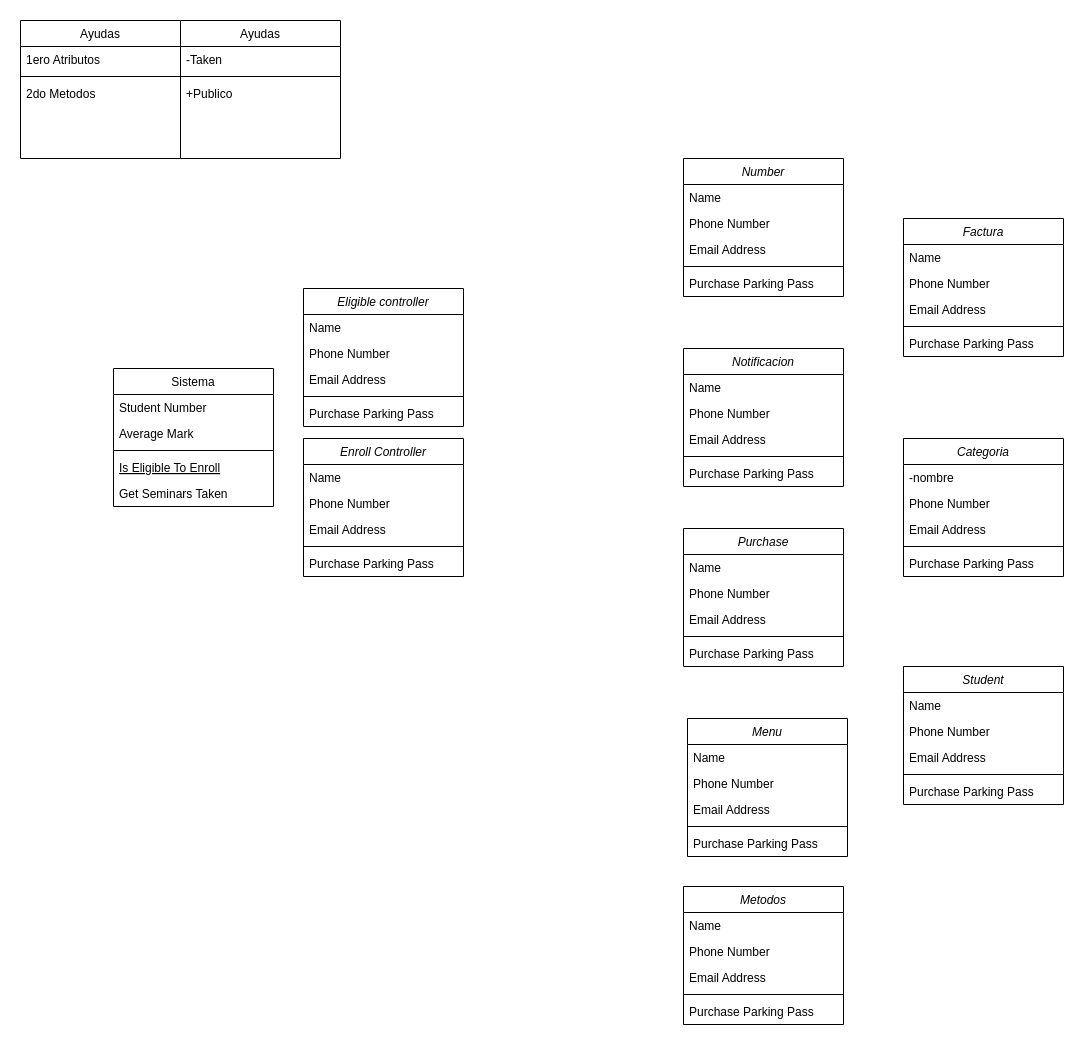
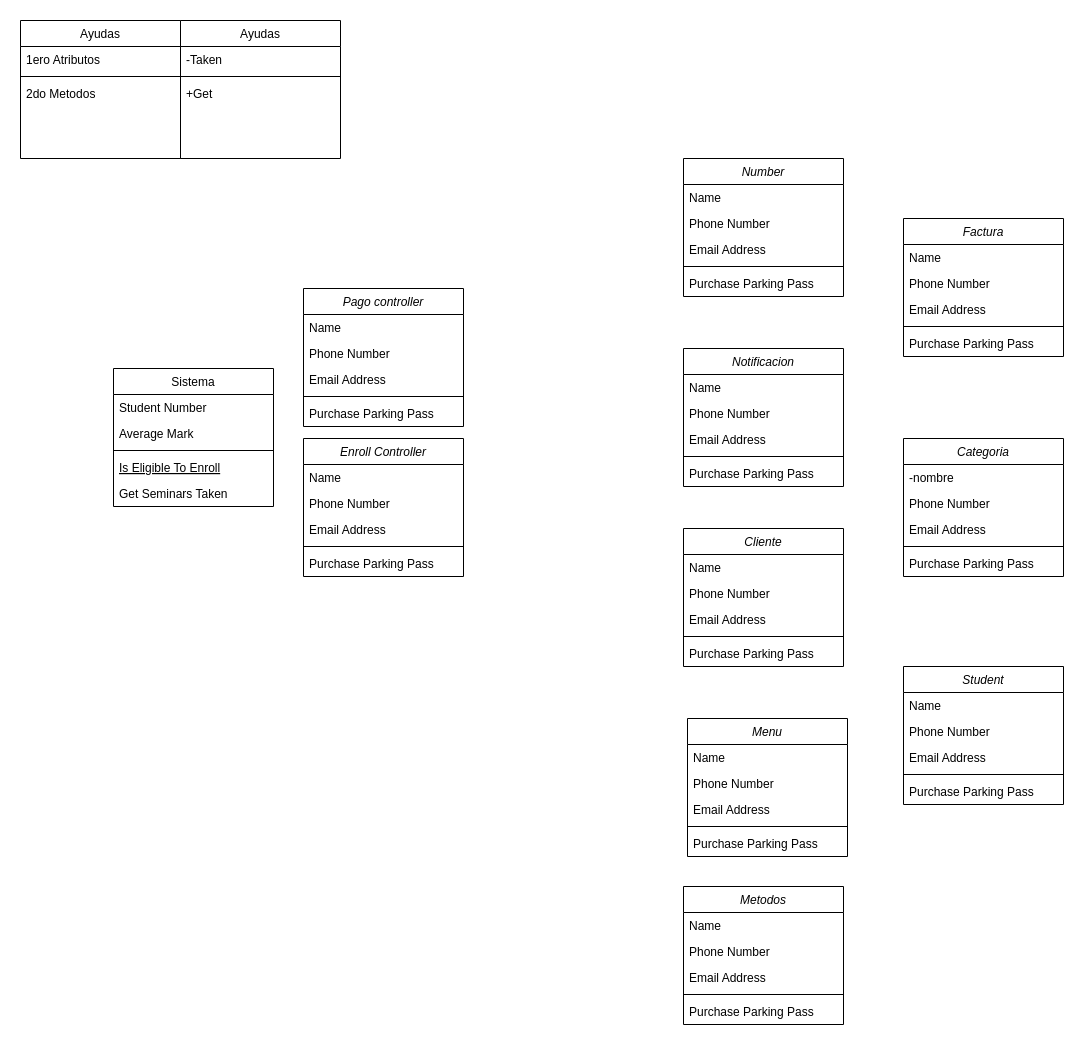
(210, 94) -> (199, 94)
(383, 302) -> (383, 302)
(763, 542) -> (763, 542)
